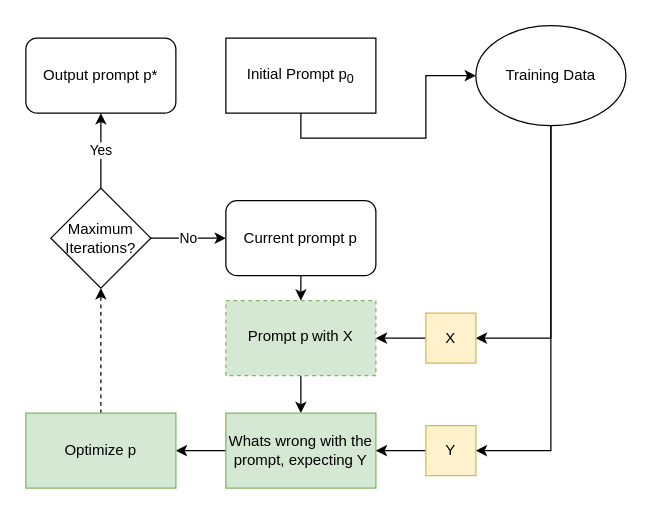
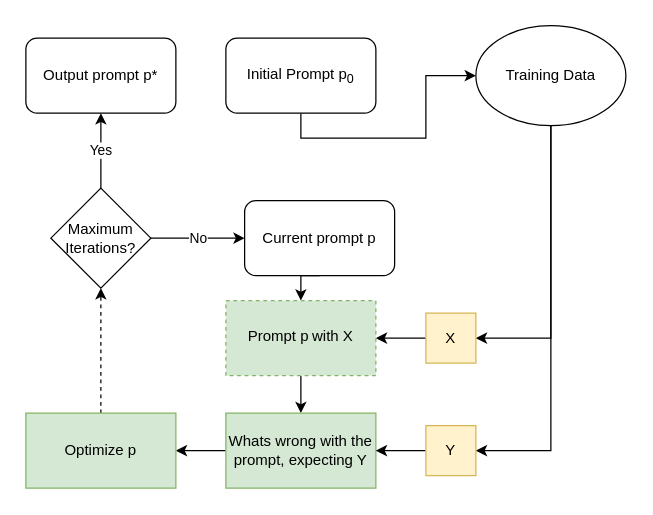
(301, 76) -> (301, 76)
(301, 238) -> (319, 238)
